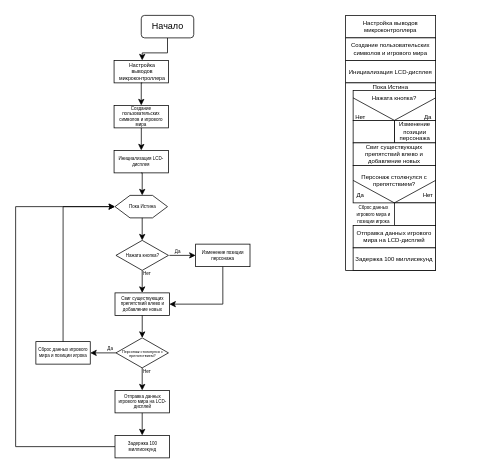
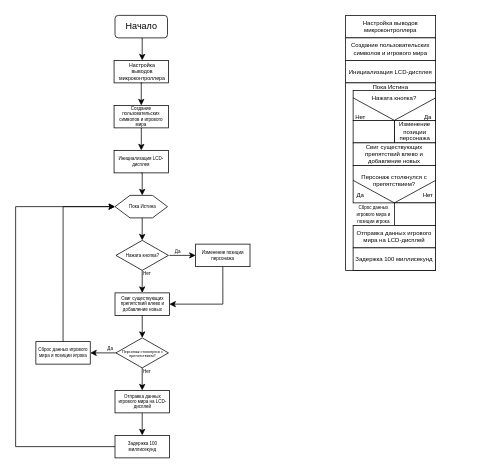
(167, 27) -> (141, 27)
